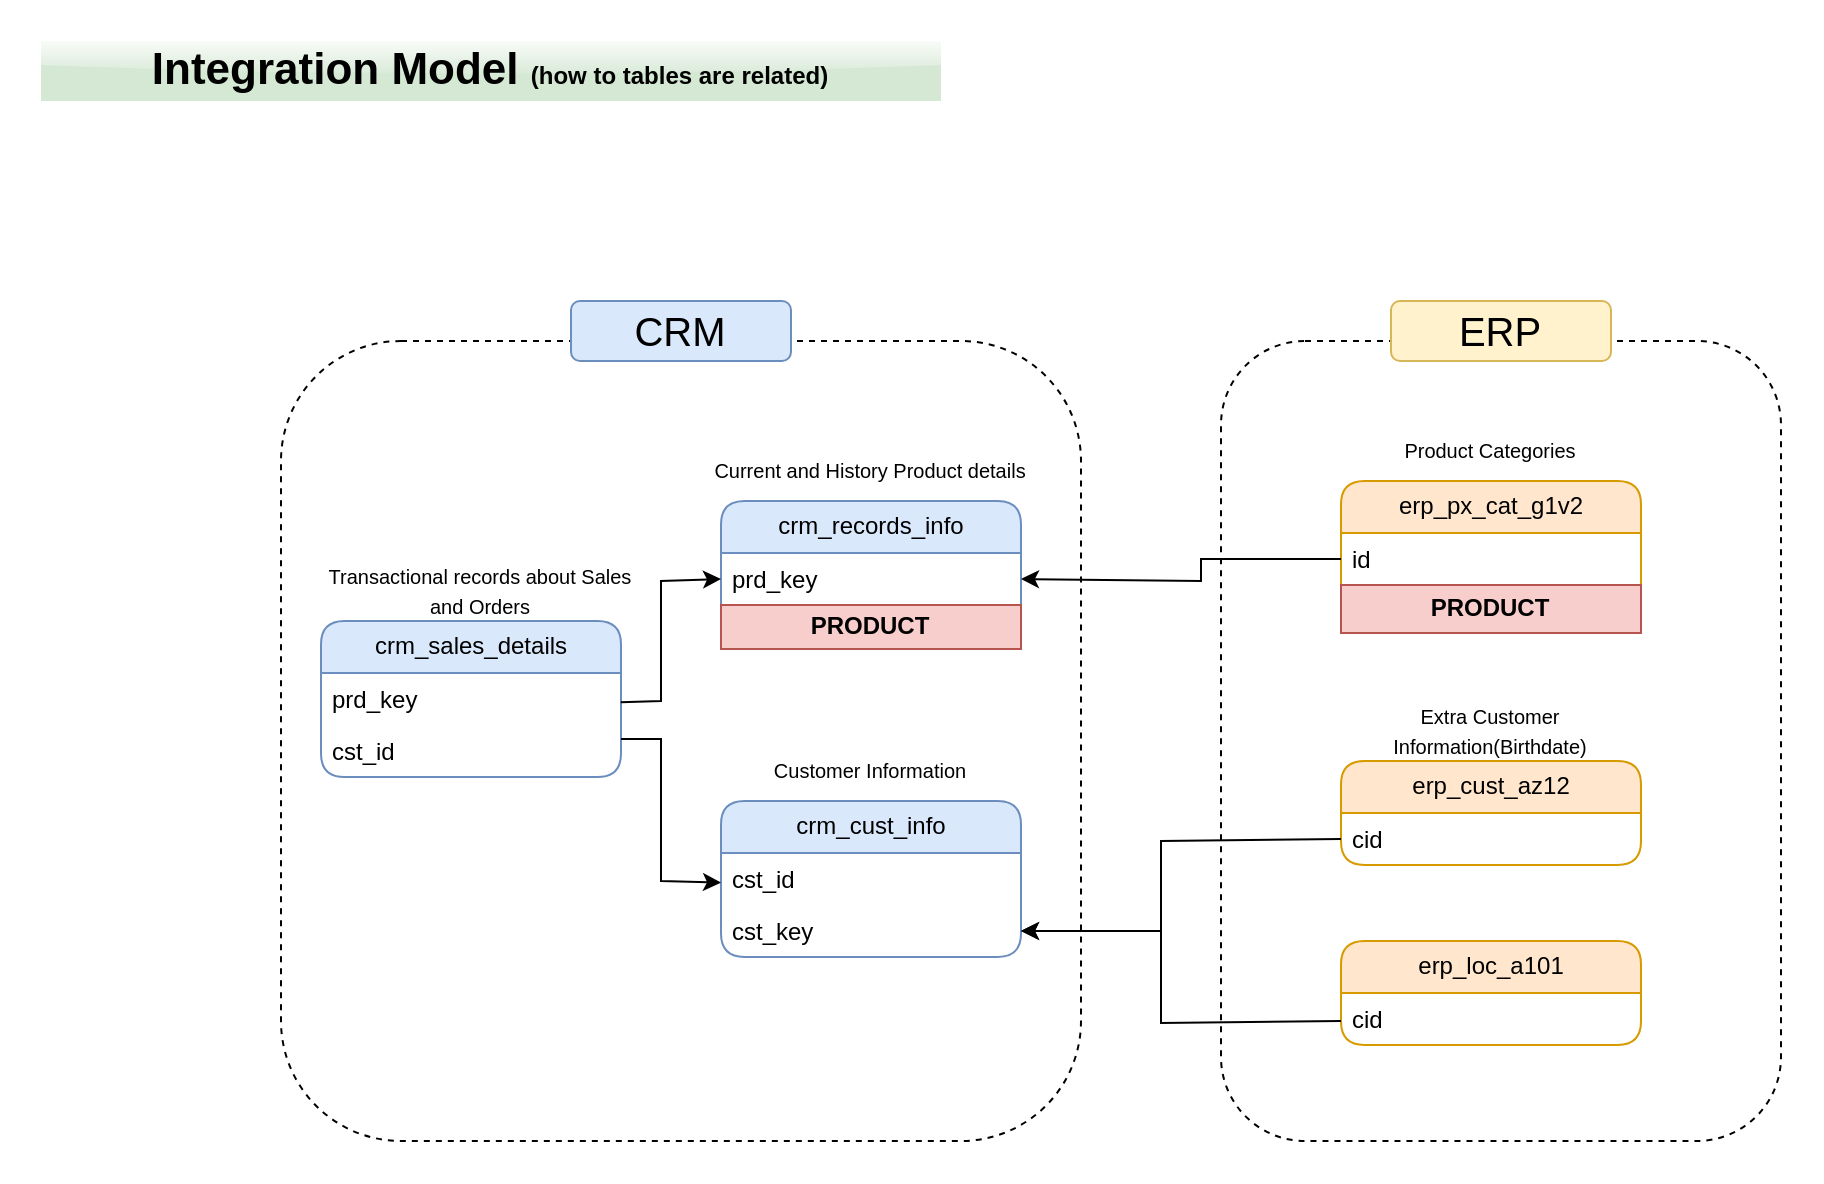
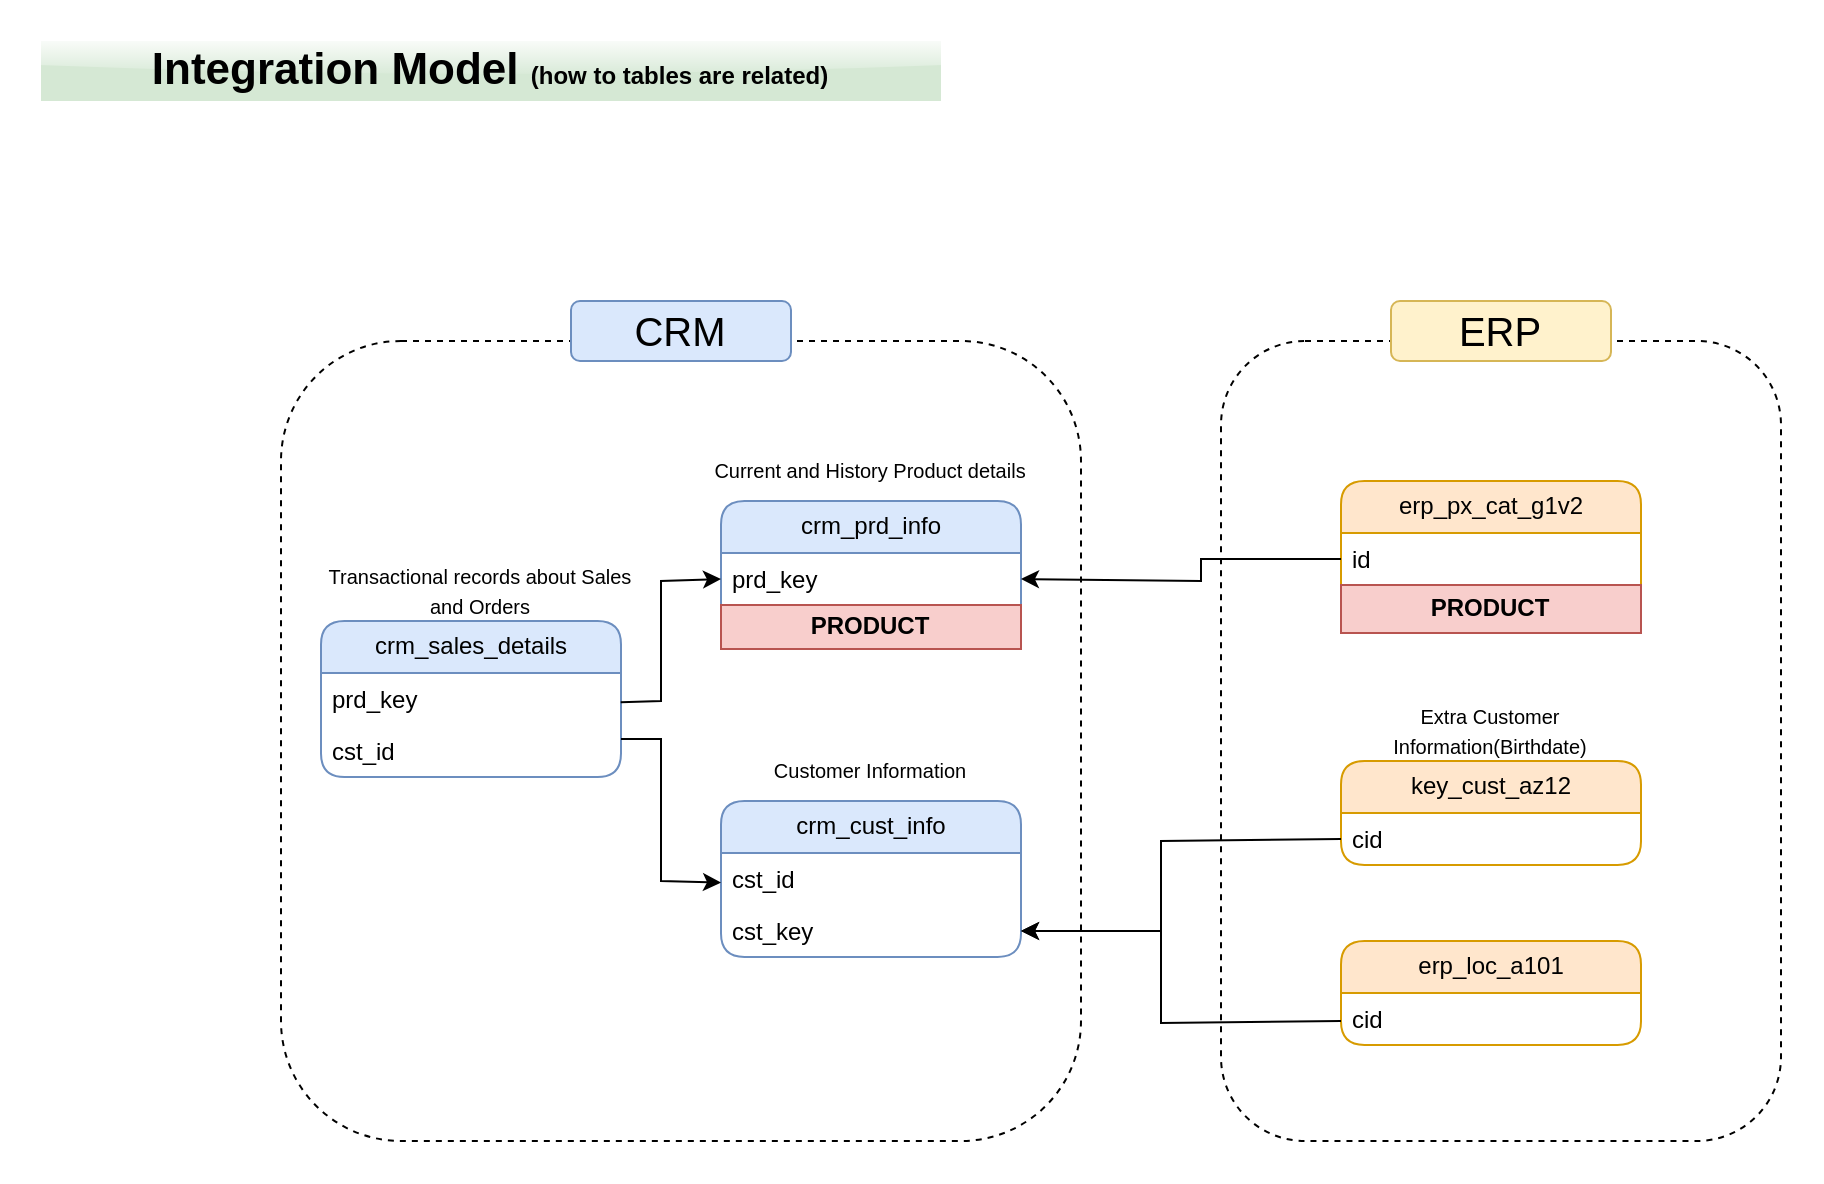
(1491, 451) -> none
(872, 527) -> (872, 527)
(1492, 787) -> (1492, 787)
